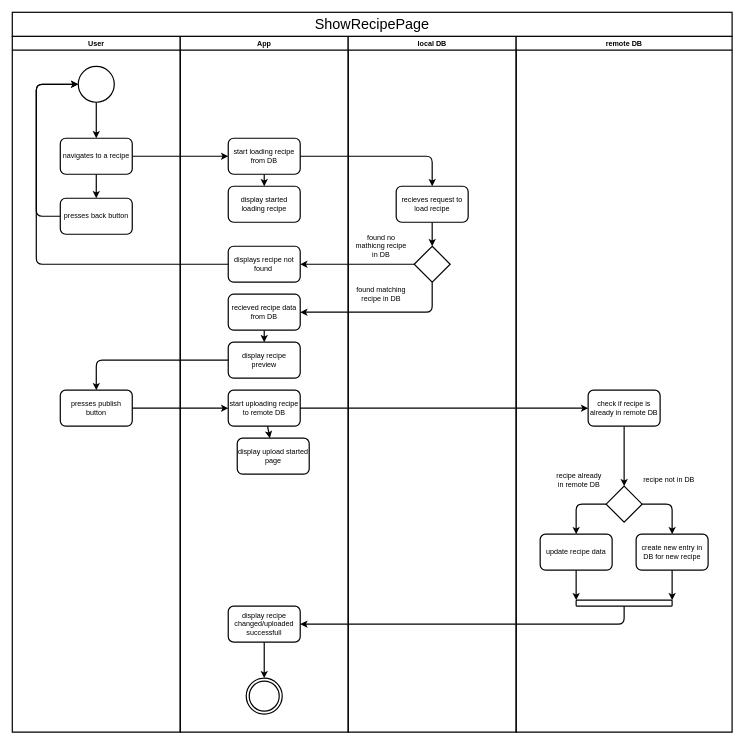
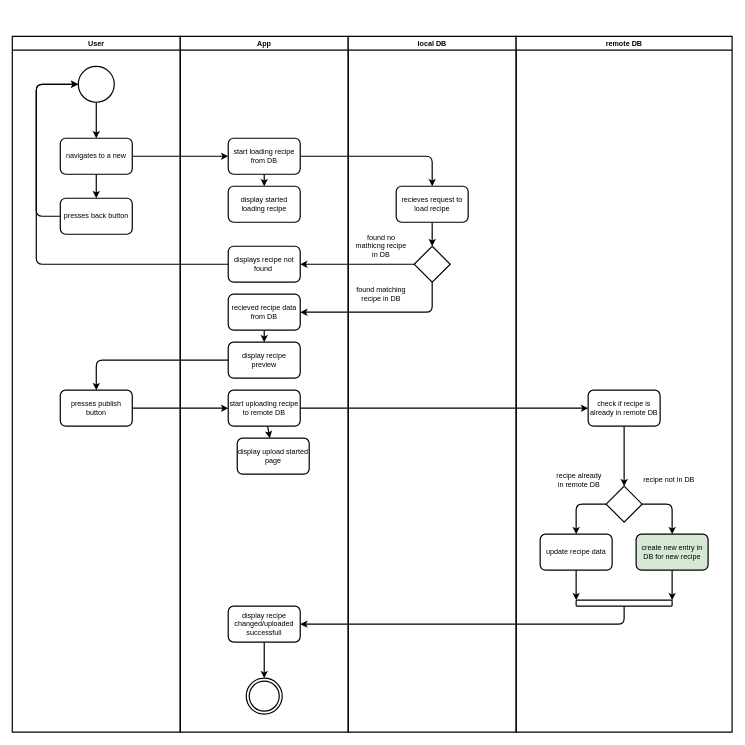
(372, 24) -> none
(96, 156) -> (96, 156)
(672, 552) -> (672, 552)
